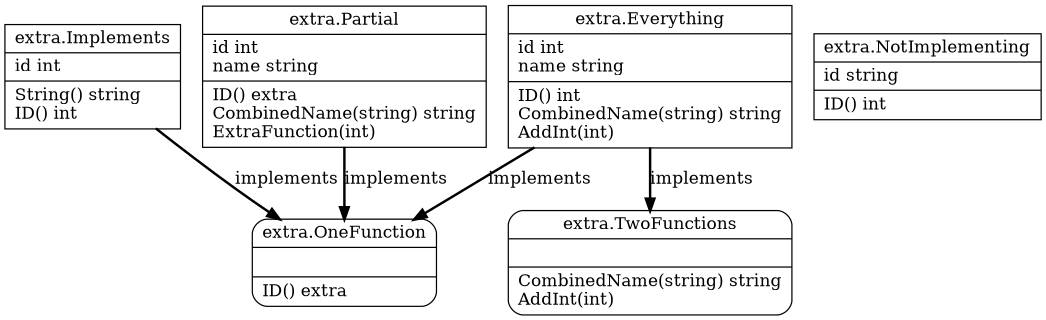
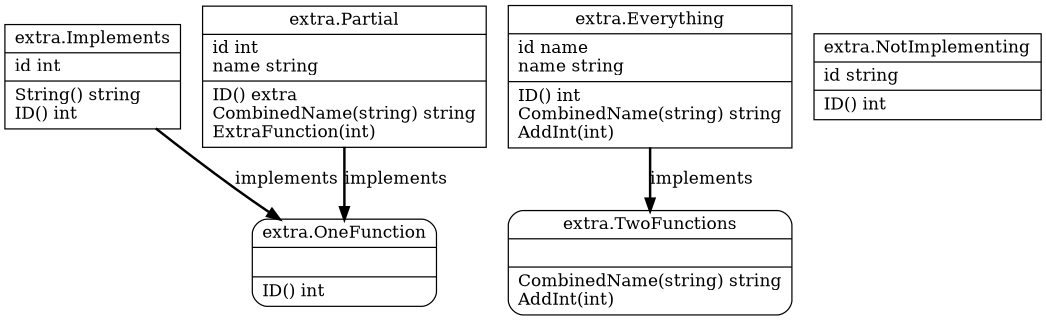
(541, 48) -> (554, 48)
(480, 180) -> none
(305, 291) -> (294, 291)
